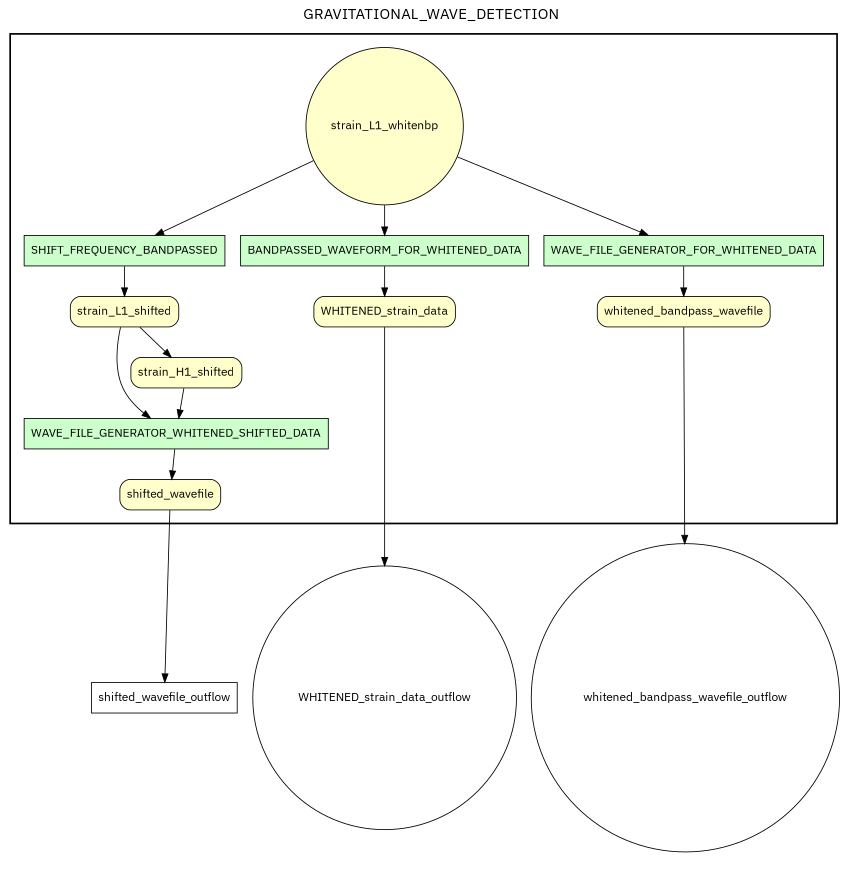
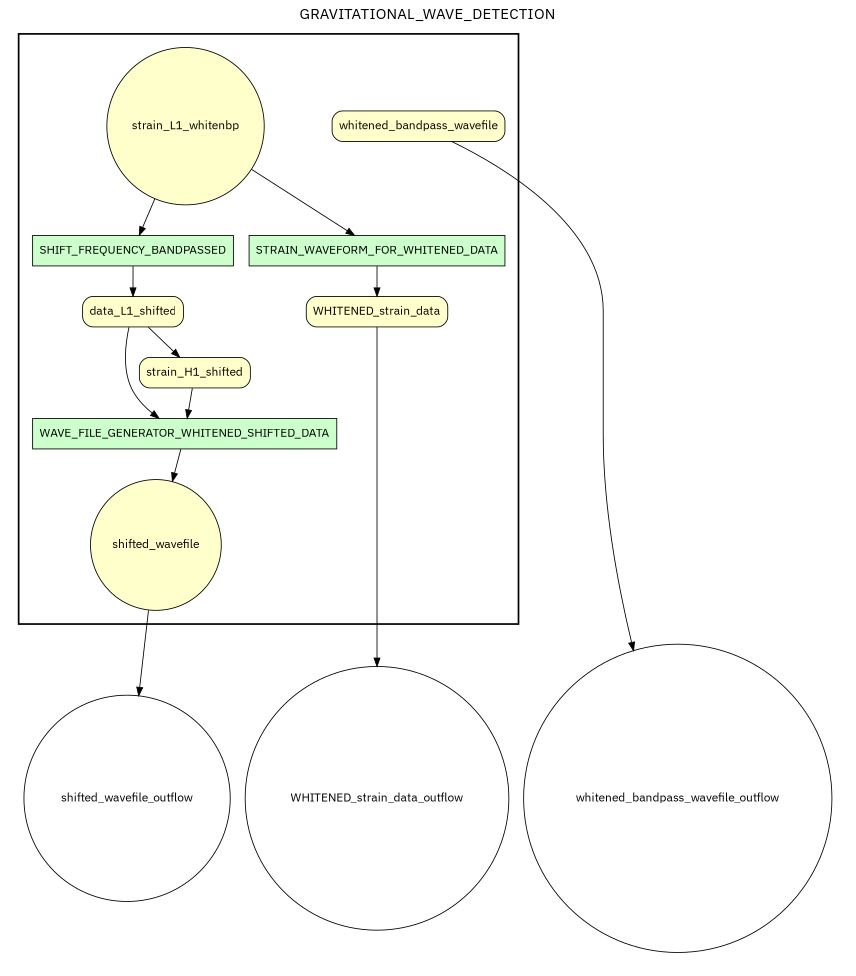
(385, 251) -> (377, 251)
(684, 251) -> none
(125, 312) -> (133, 312)
(170, 495) -> (156, 545)
(164, 698) -> (127, 798)
